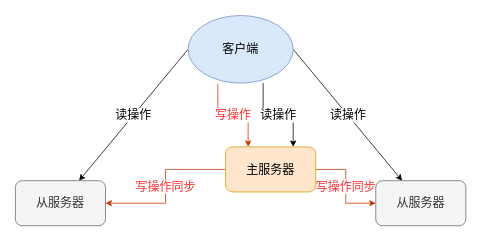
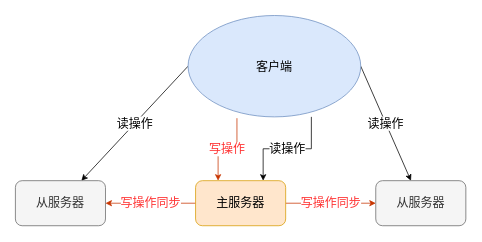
(240, 49) -> (274, 66)
(270, 169) -> (240, 203)
